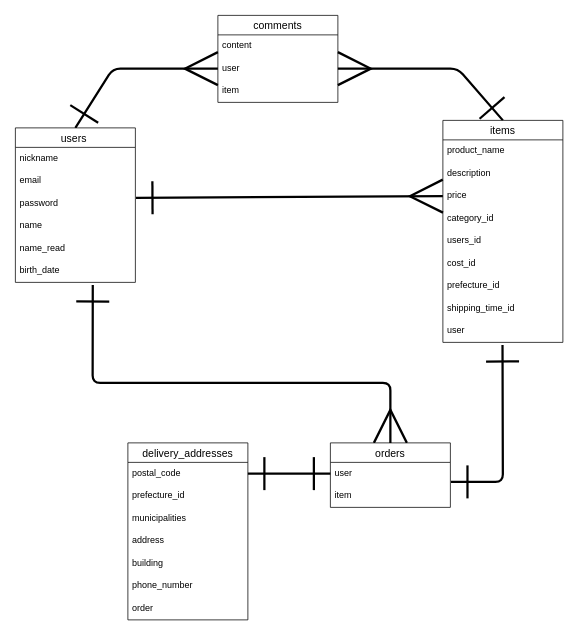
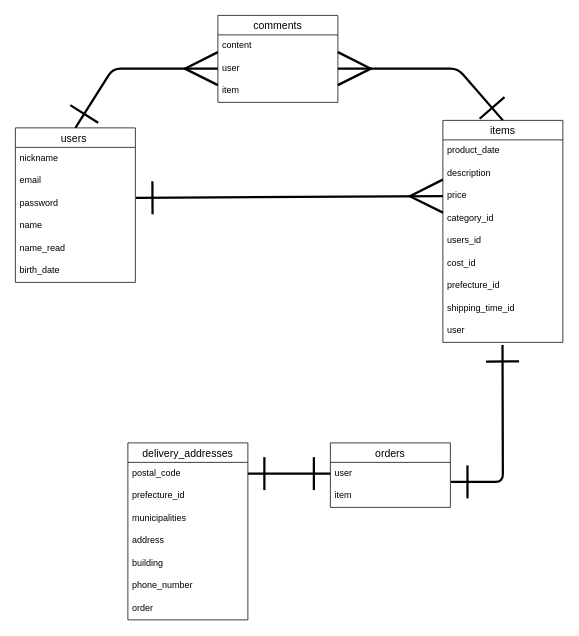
(477, 150) -> (477, 150)
(222, 383) -> none
